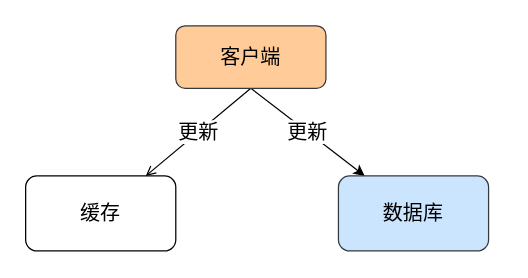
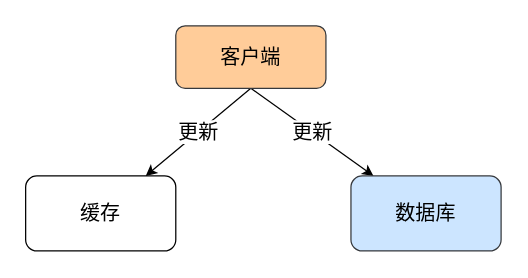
(151, 171) -> (153, 169)
(413, 213) -> (426, 213)
